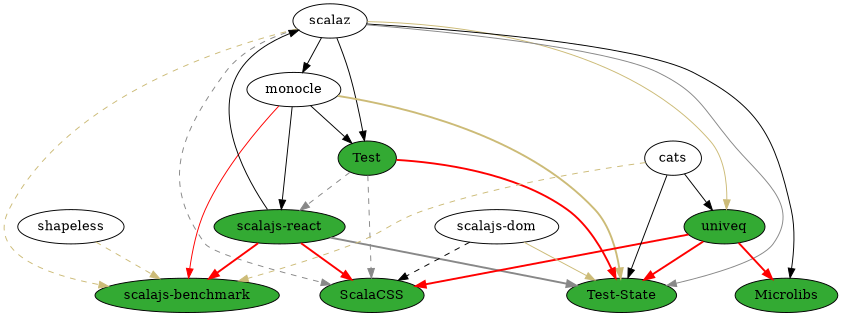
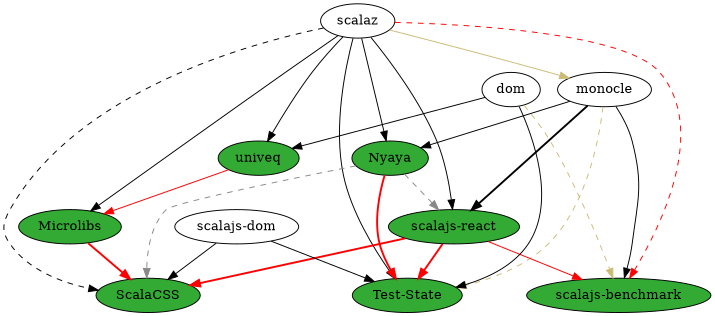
(314, 51) -> (475, 52)
(581, 58) -> (305, 83)
(673, 81) -> (341, 160)
(229, 112) -> (418, 105)
(78, 129) -> (634, 56)
(505, 146) -> (566, 222)
(287, 153) -> (531, 157)
(367, 158) -> (390, 158)
(673, 158) -> (511, 90)
(180, 174) -> (93, 122)
(221, 180) -> (639, 186)
(71, 227) -> none
(243, 254) -> (537, 261)
(749, 254) -> (171, 190)
(547, 255) -> (325, 262)
(570, 257) -> (105, 258)
(678, 258) -> none
(448, 261) -> (433, 257)
(430, 263) -> (196, 258)
